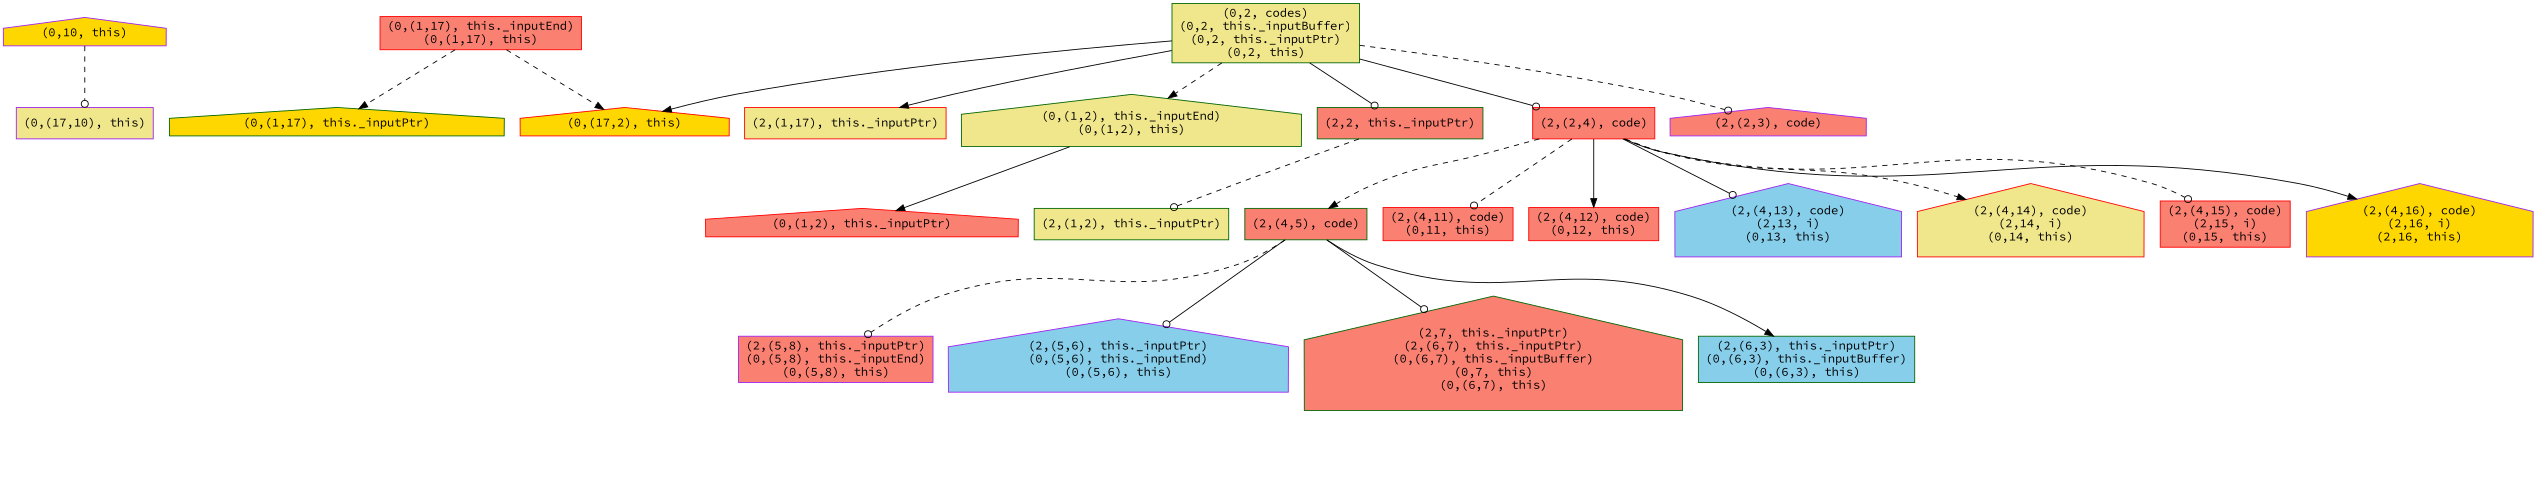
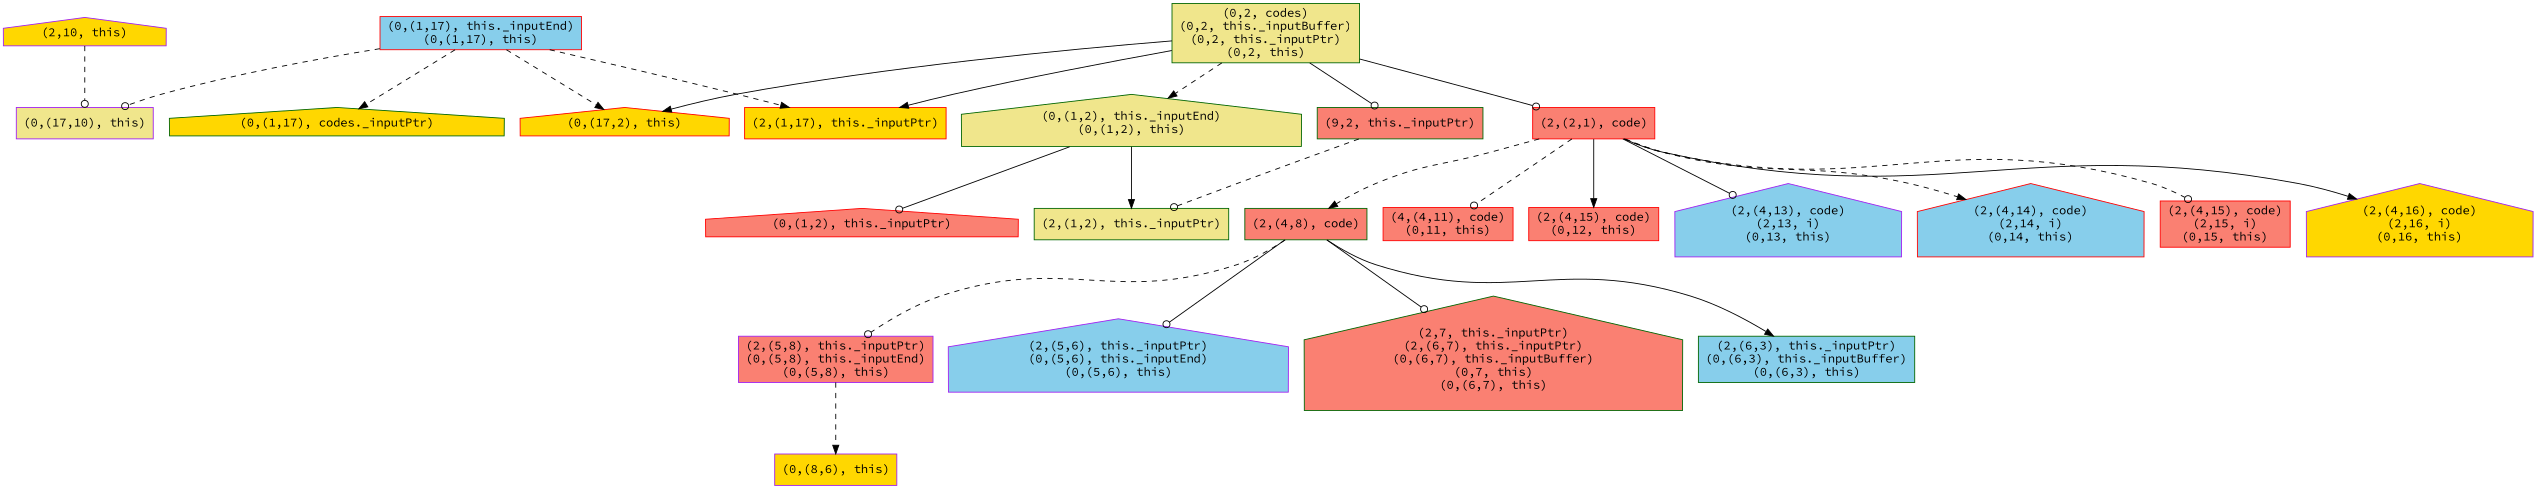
(85, 33) -> (85, 33)
(481, 33) -> (481, 33)
none -> (253, 72)
none -> (665, 77)
(337, 123) -> (337, 123)
(845, 123) -> (845, 123)
(1400, 123) -> (1400, 123)
(1594, 123) -> (1594, 123)
(1768, 123) -> none
none -> (1131, 173)
(986, 178) -> (986, 178)
(1306, 224) -> (1306, 224)
(1448, 224) -> (1448, 224)
(1594, 224) -> (1594, 224)
(2031, 224) -> (2031, 224)
(2420, 224) -> (2420, 224)
none -> (836, 470)
